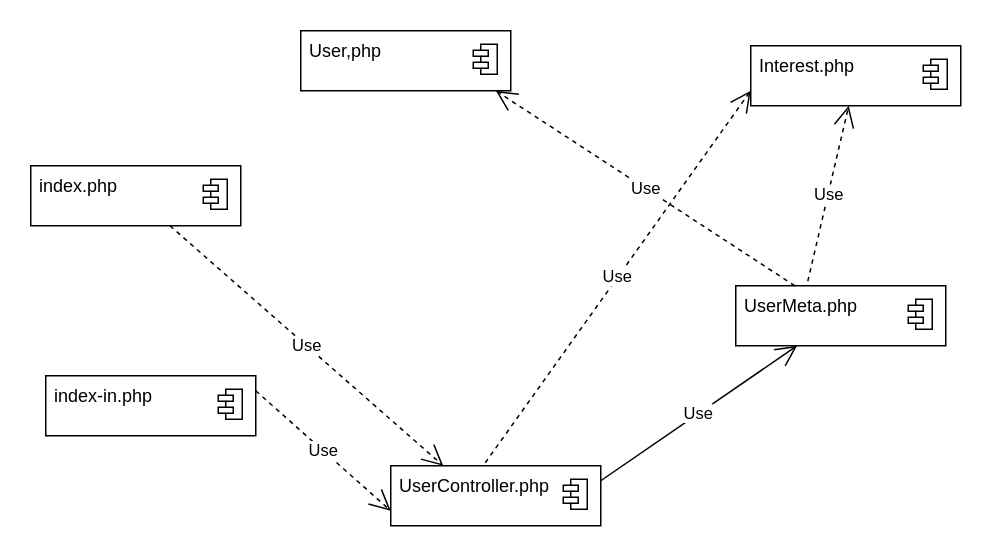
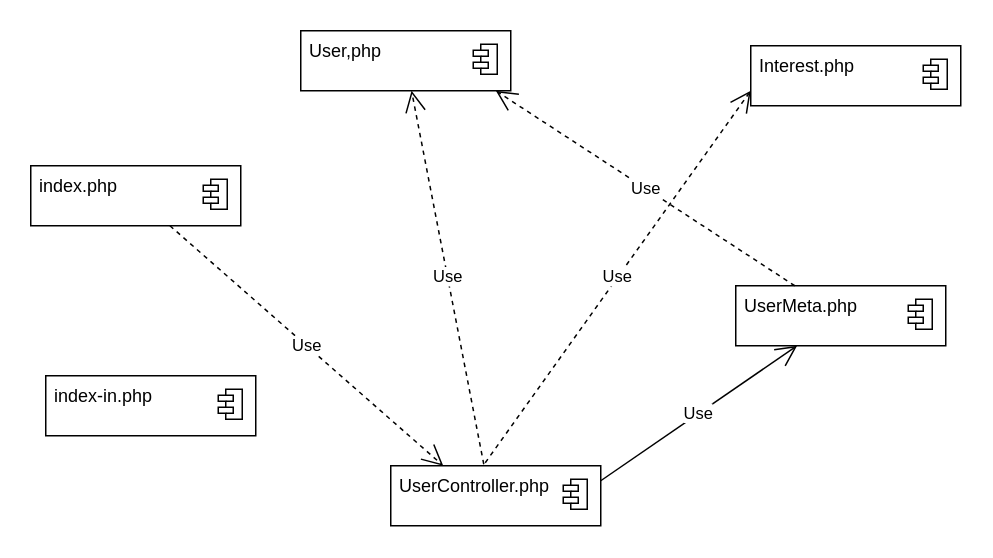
(828, 195) -> none
none -> (448, 280)
(322, 449) -> none
